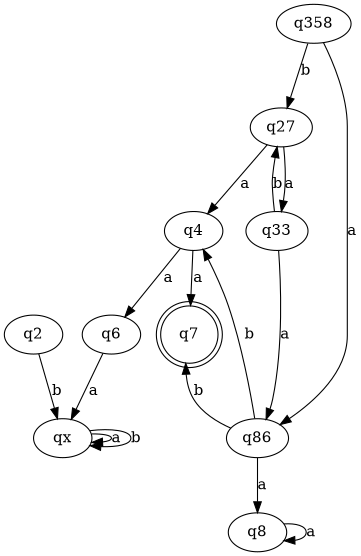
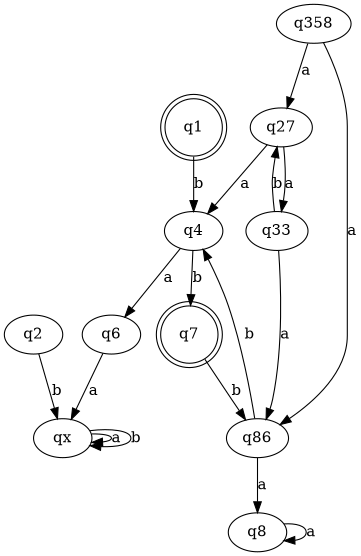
(306, 71) -> (306, 71)
none -> (194, 127)
(198, 278) -> (198, 278)
(200, 408) -> (222, 385)
